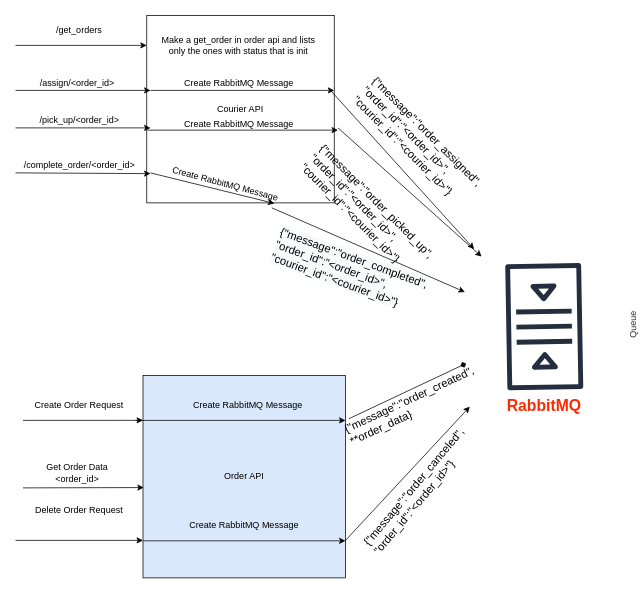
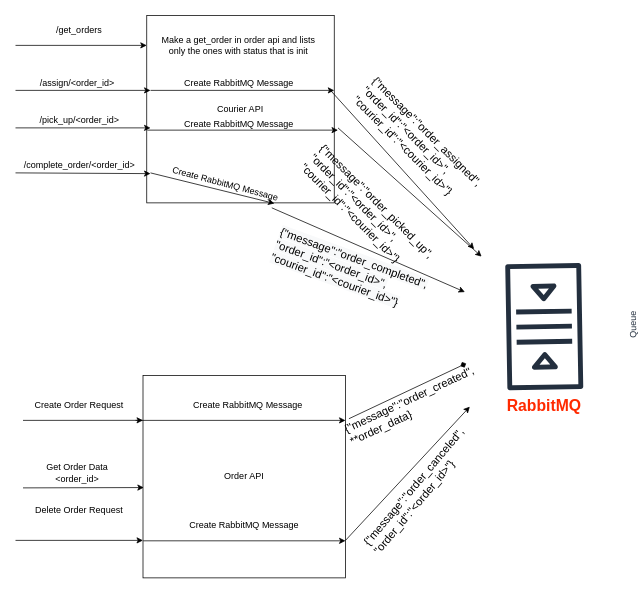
(244, 477) -> (244, 477)
